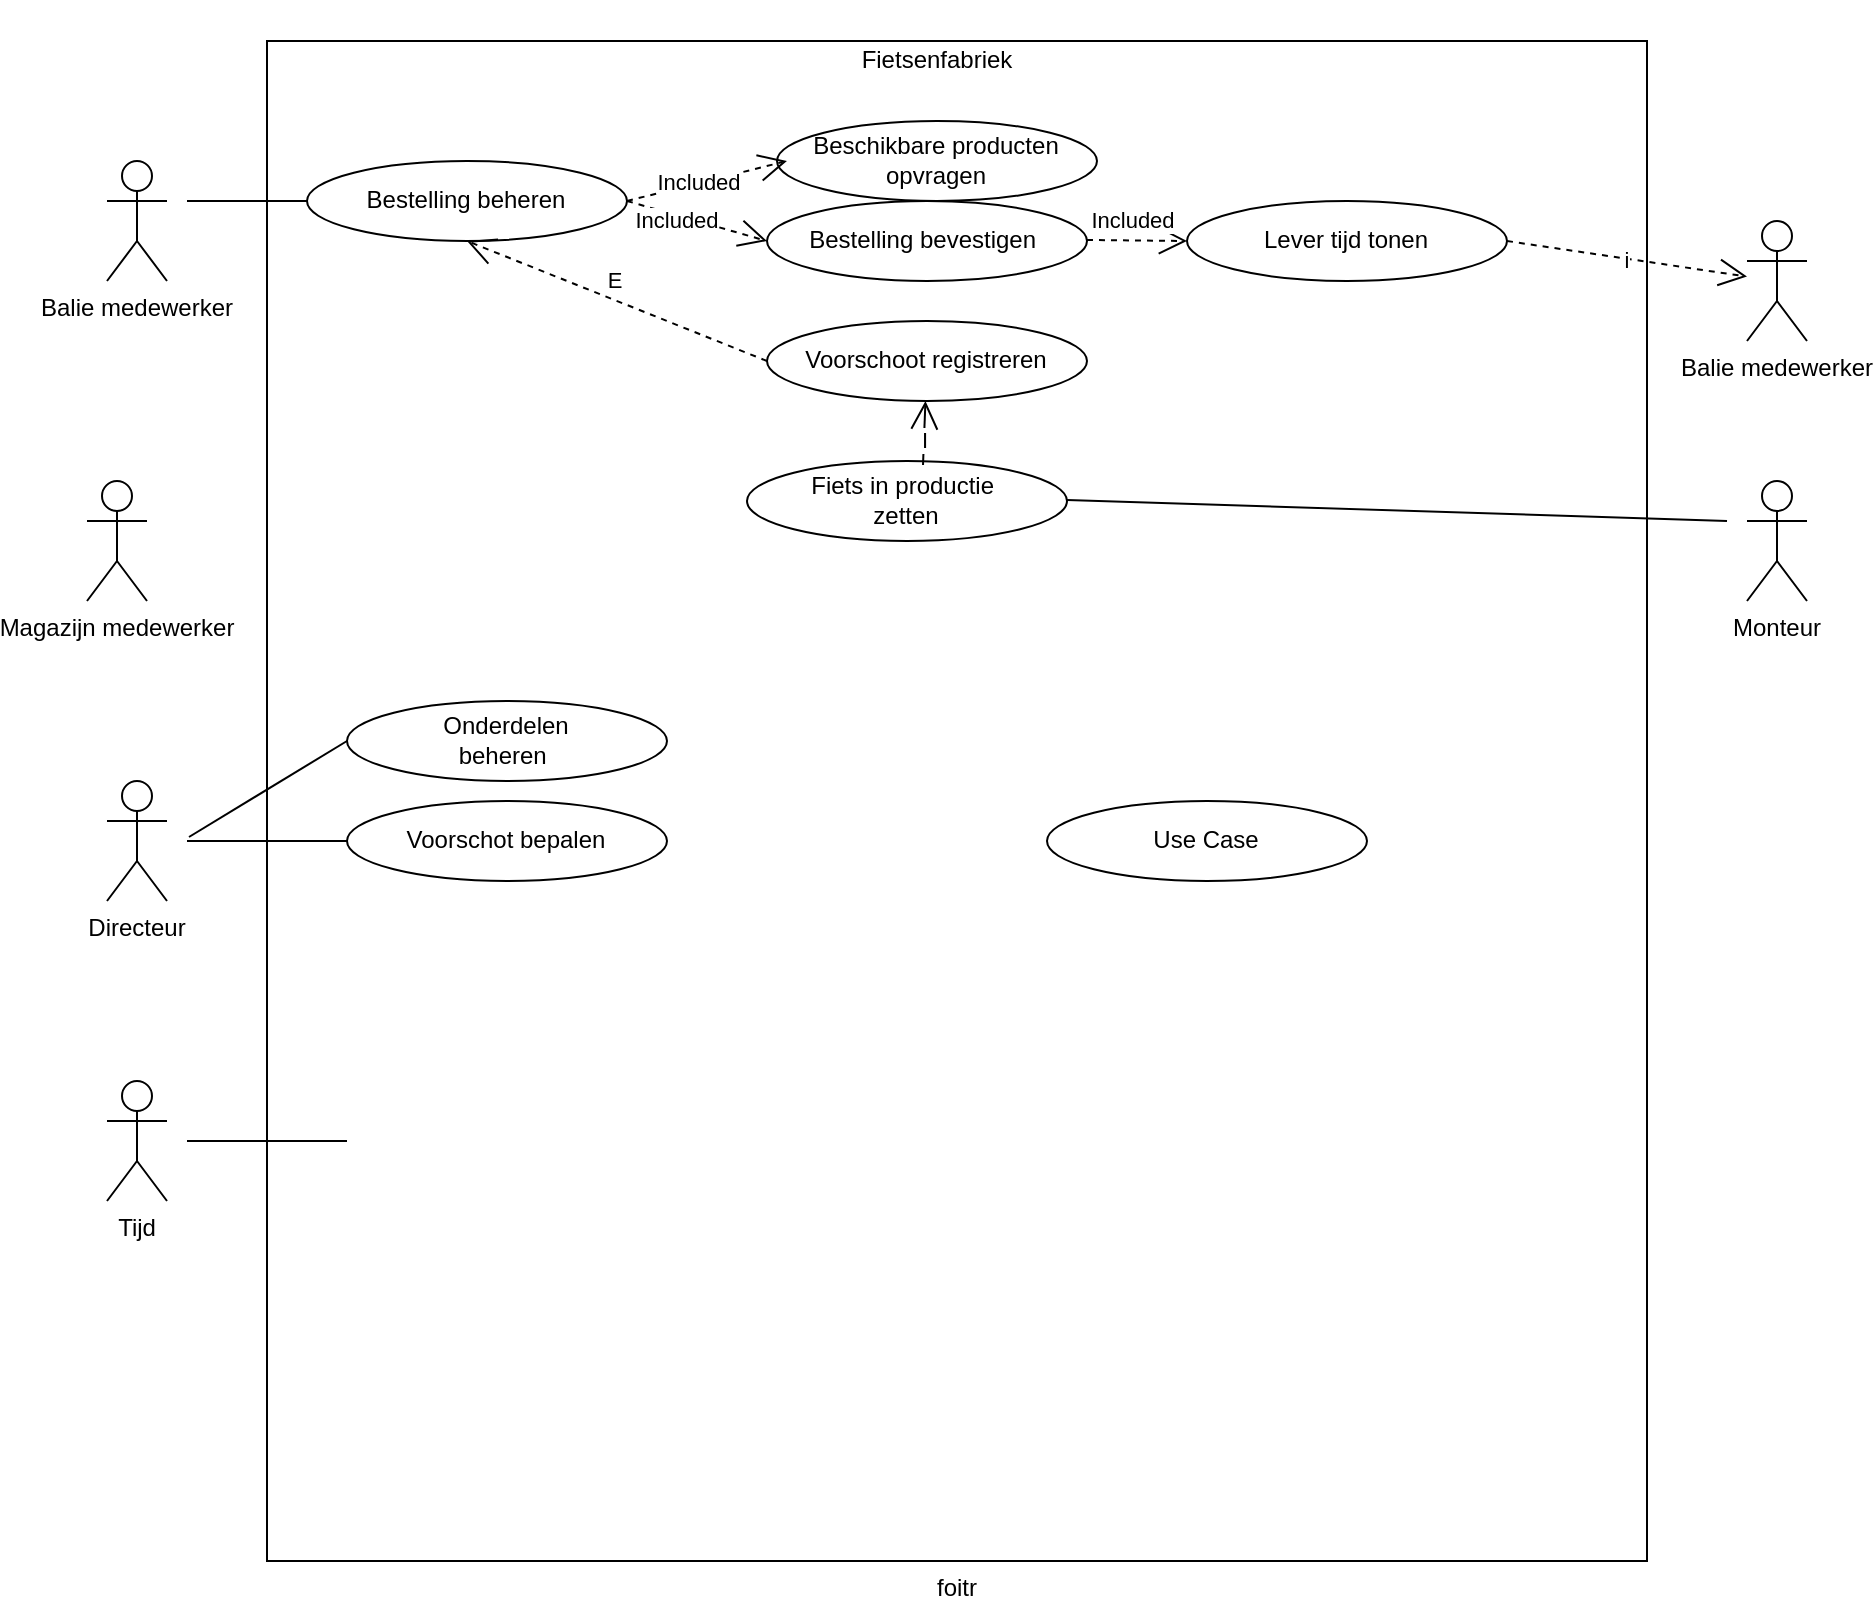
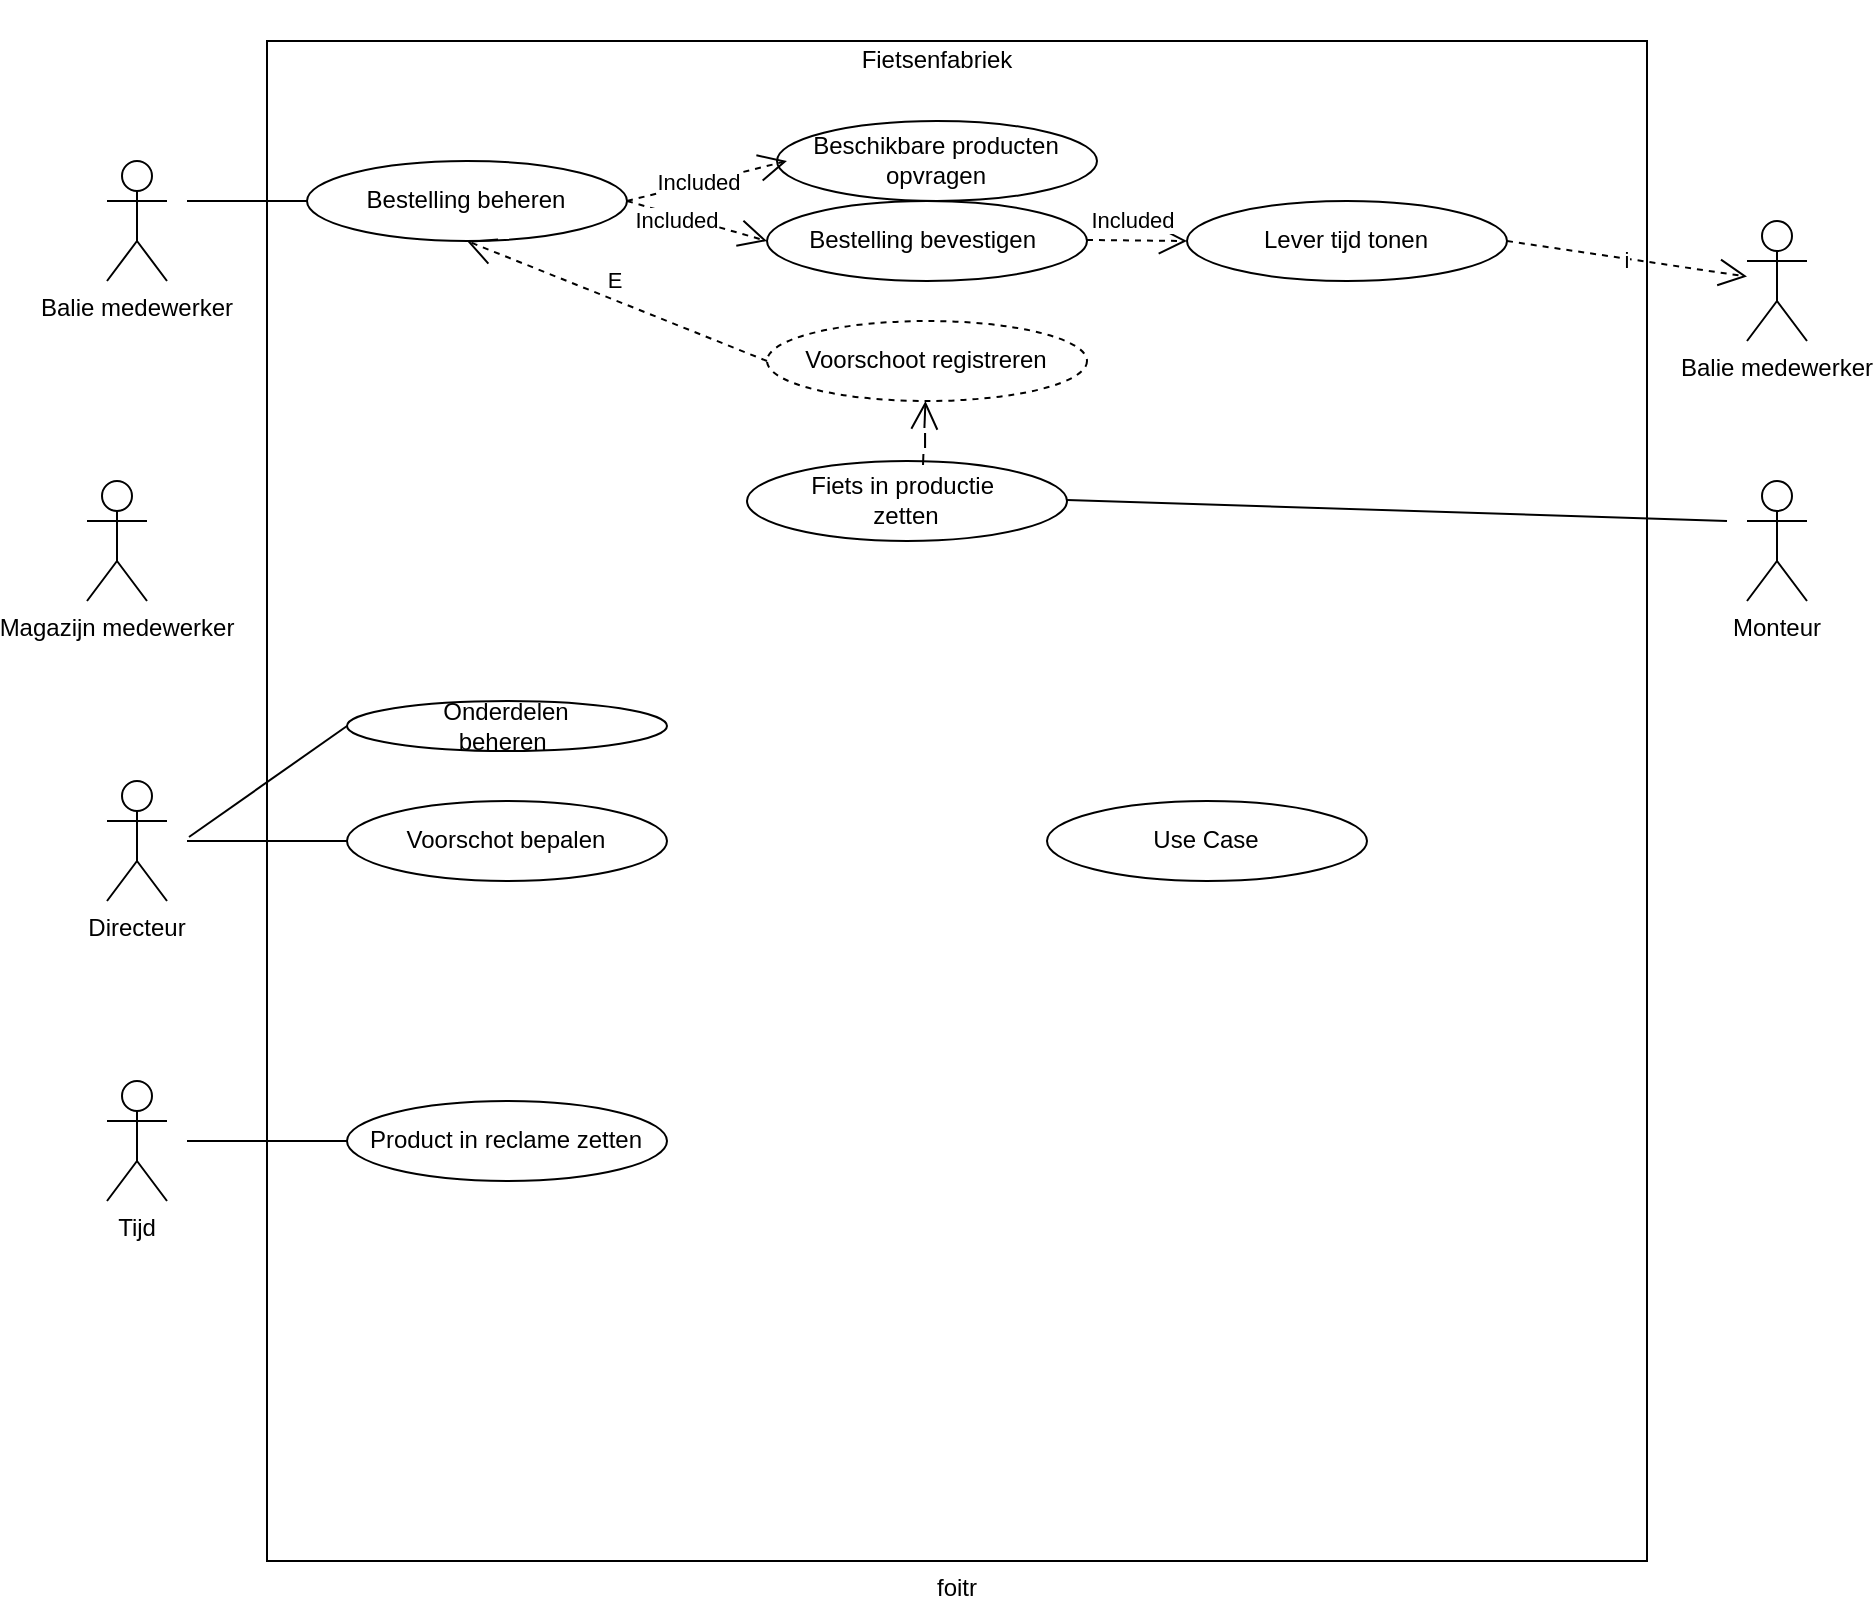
(927, 361) -> (927, 361)
(507, 741) -> (507, 726)
none -> (507, 1141)
